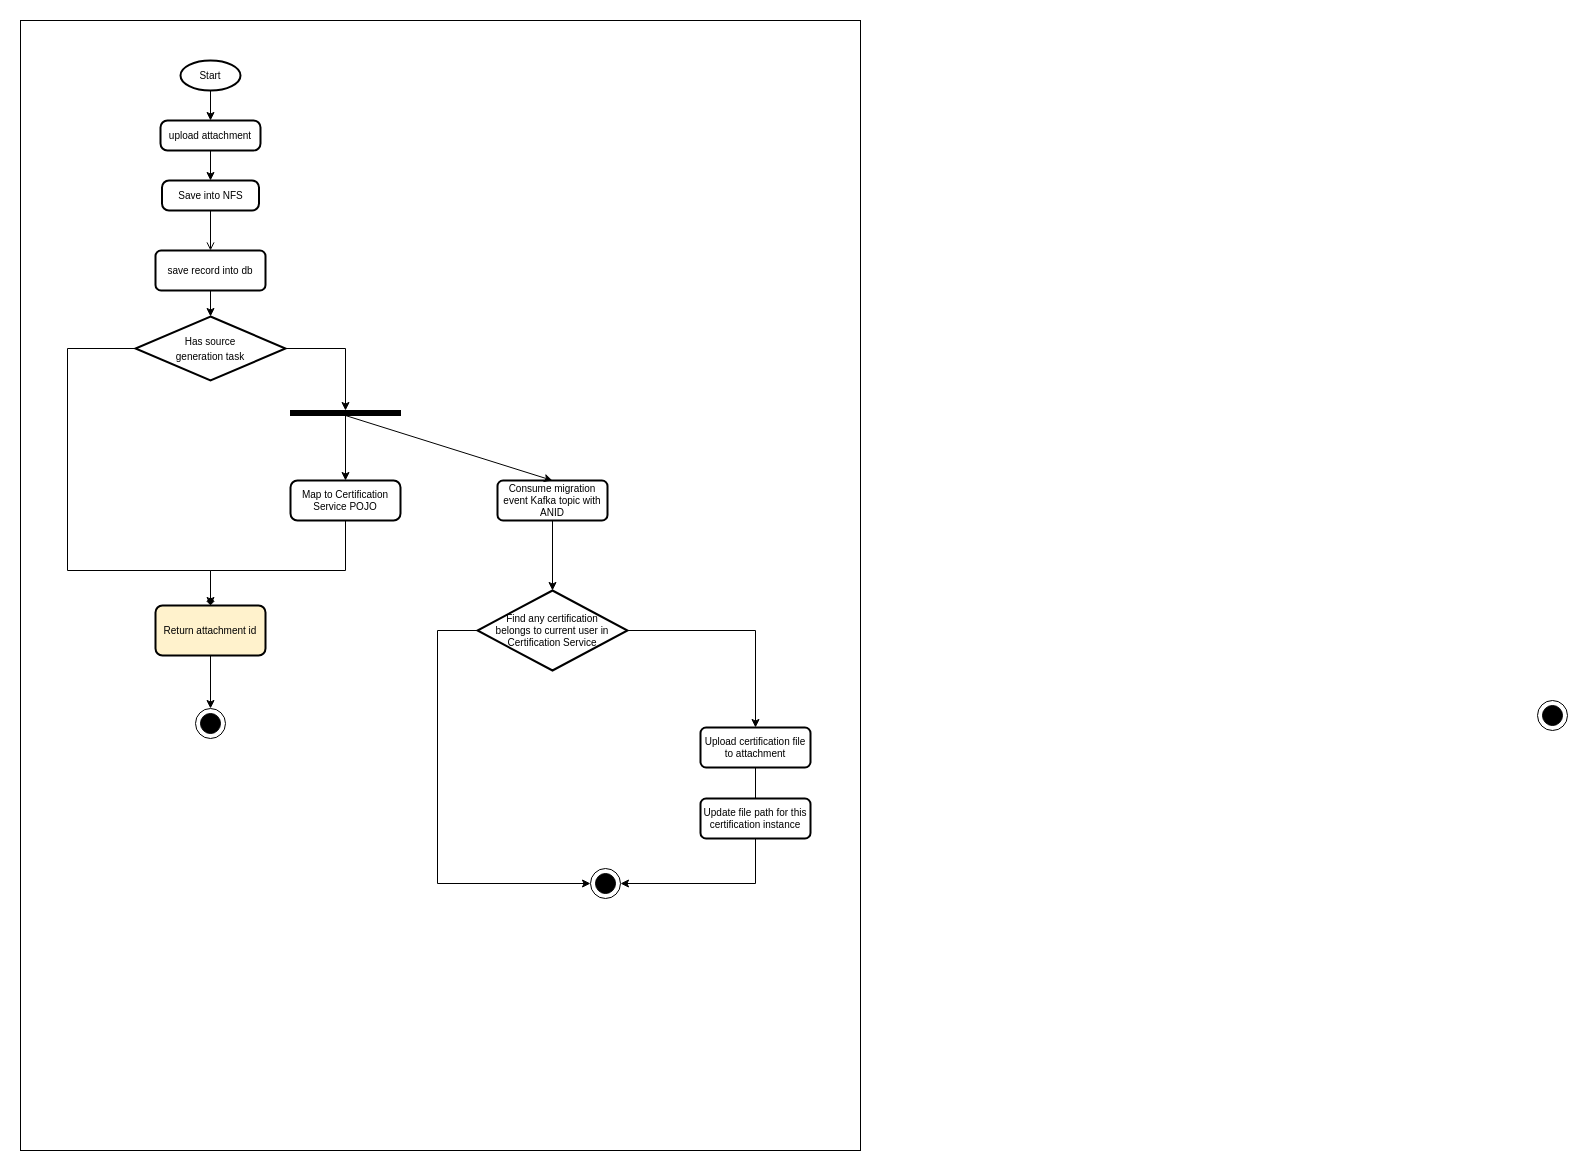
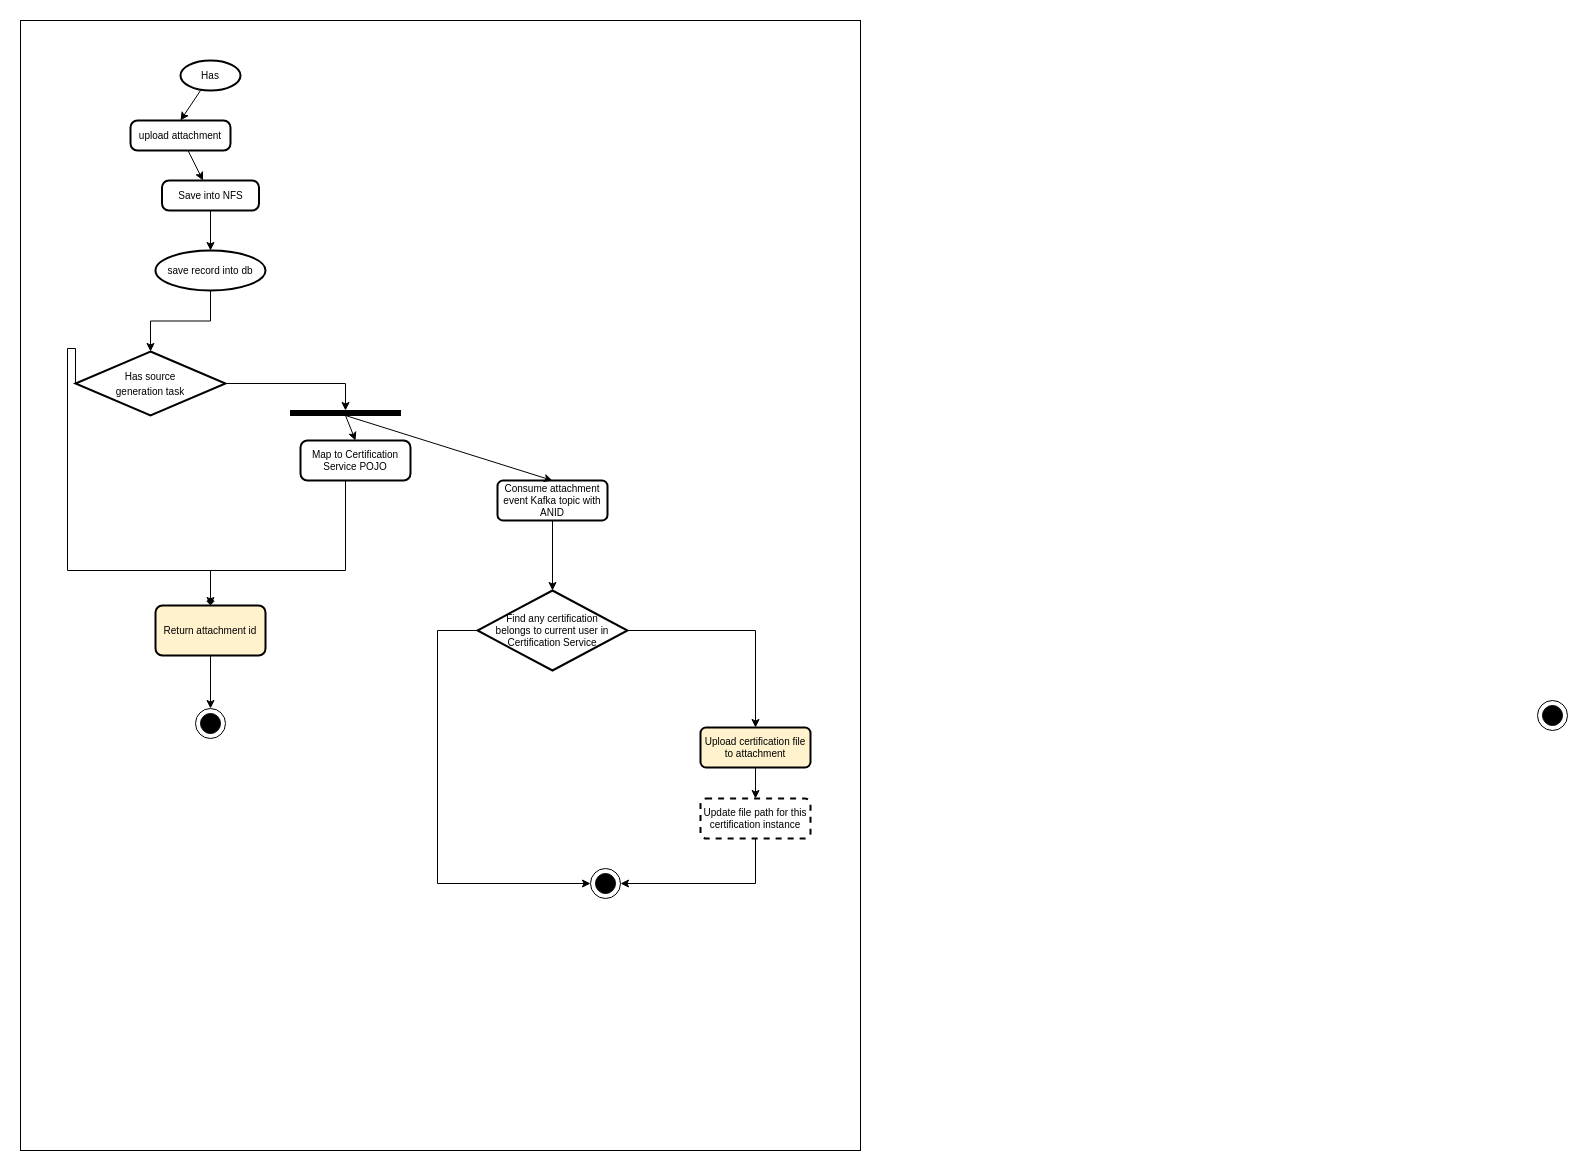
(211, 76) -> (211, 76)
(211, 136) -> (181, 136)
(211, 244) -> (211, 242)
(211, 271) -> (211, 271)
(211, 349) -> (151, 384)
(346, 501) -> (356, 461)
(553, 501) -> (553, 501)
(756, 748) -> (756, 748)
(756, 792) -> (756, 790)
(756, 819) -> (756, 819)
